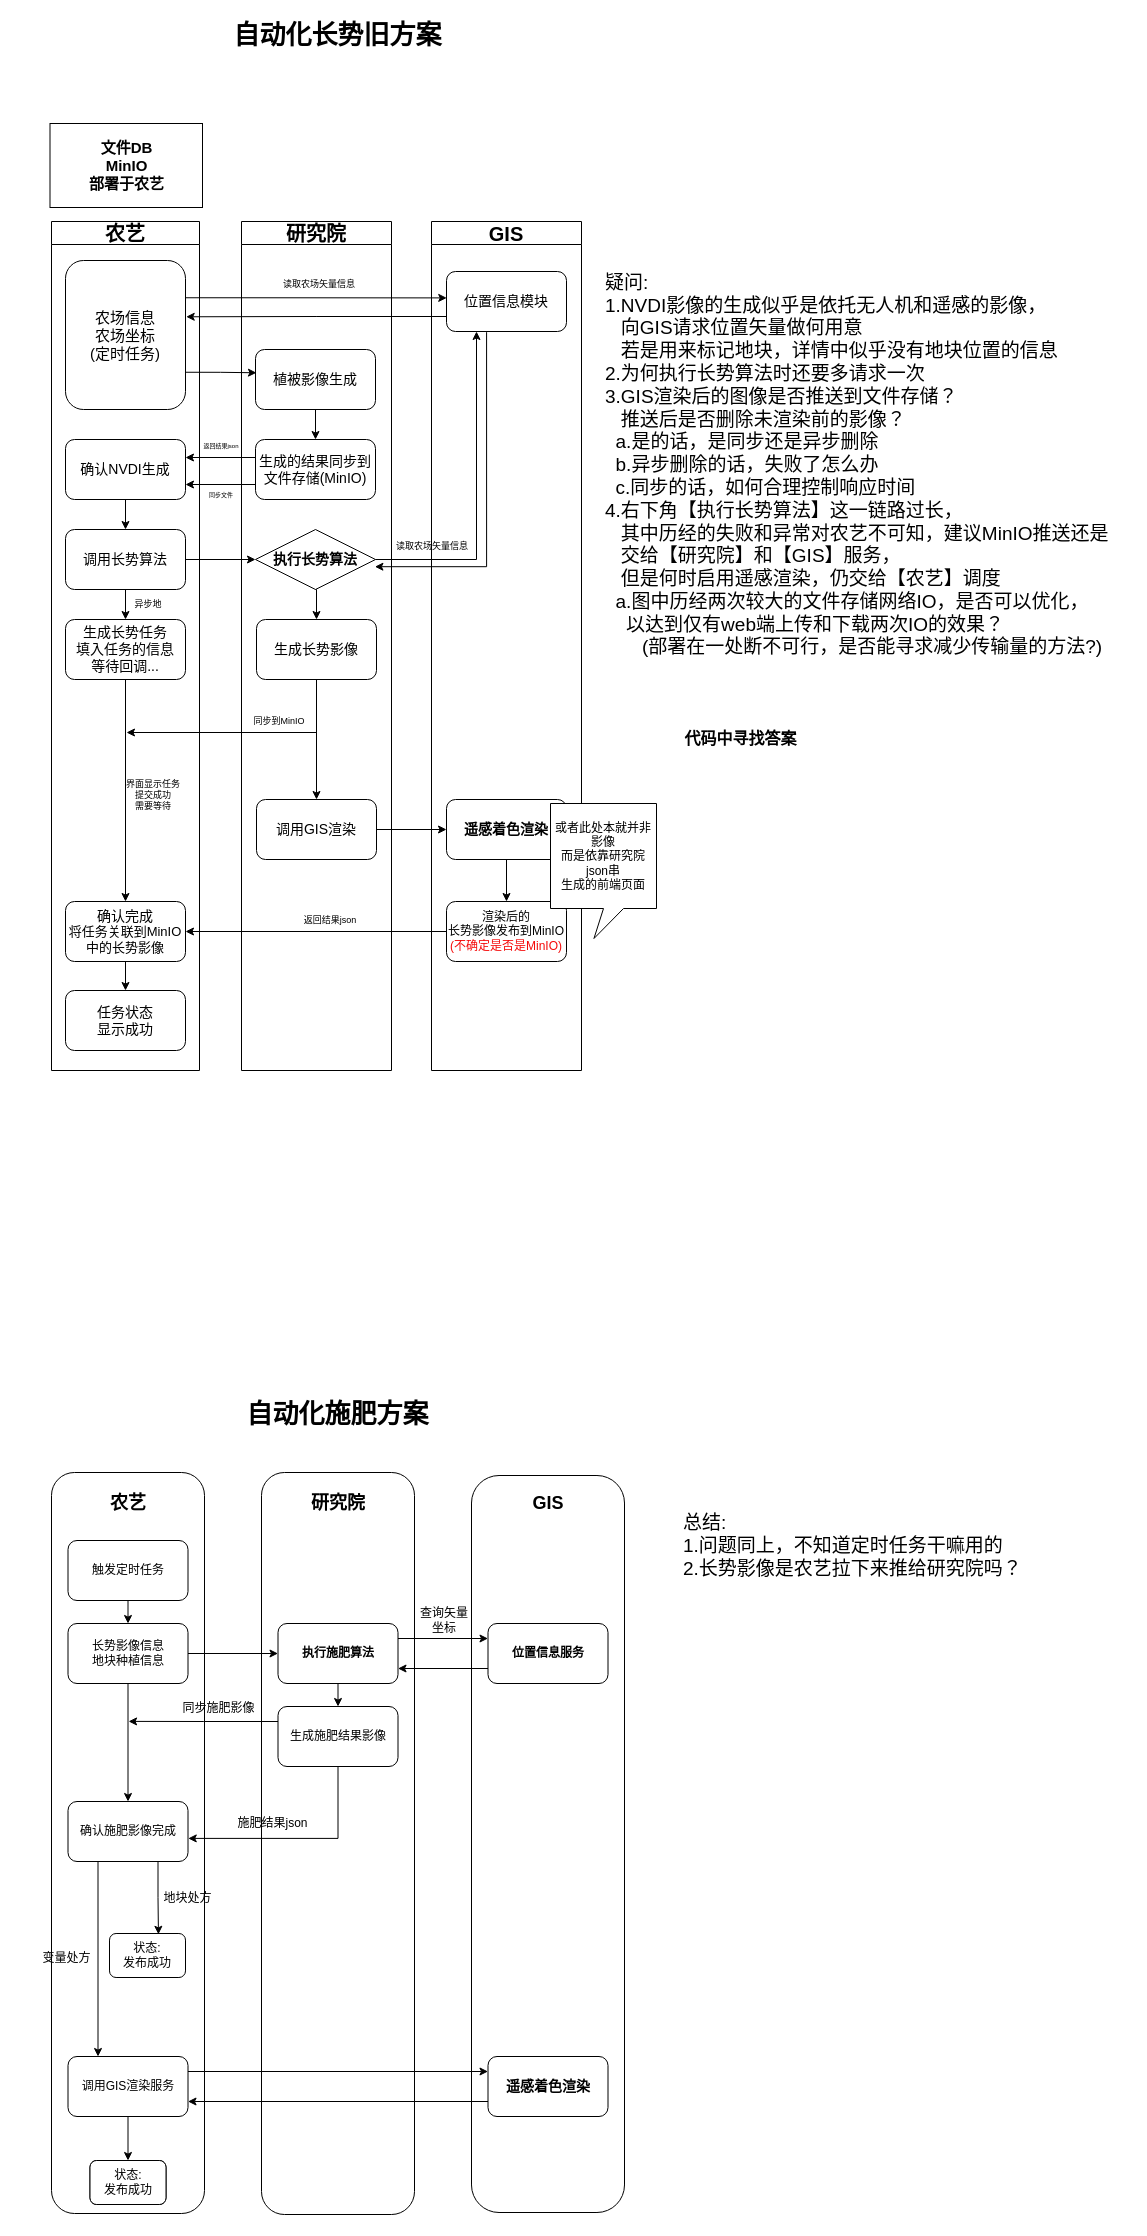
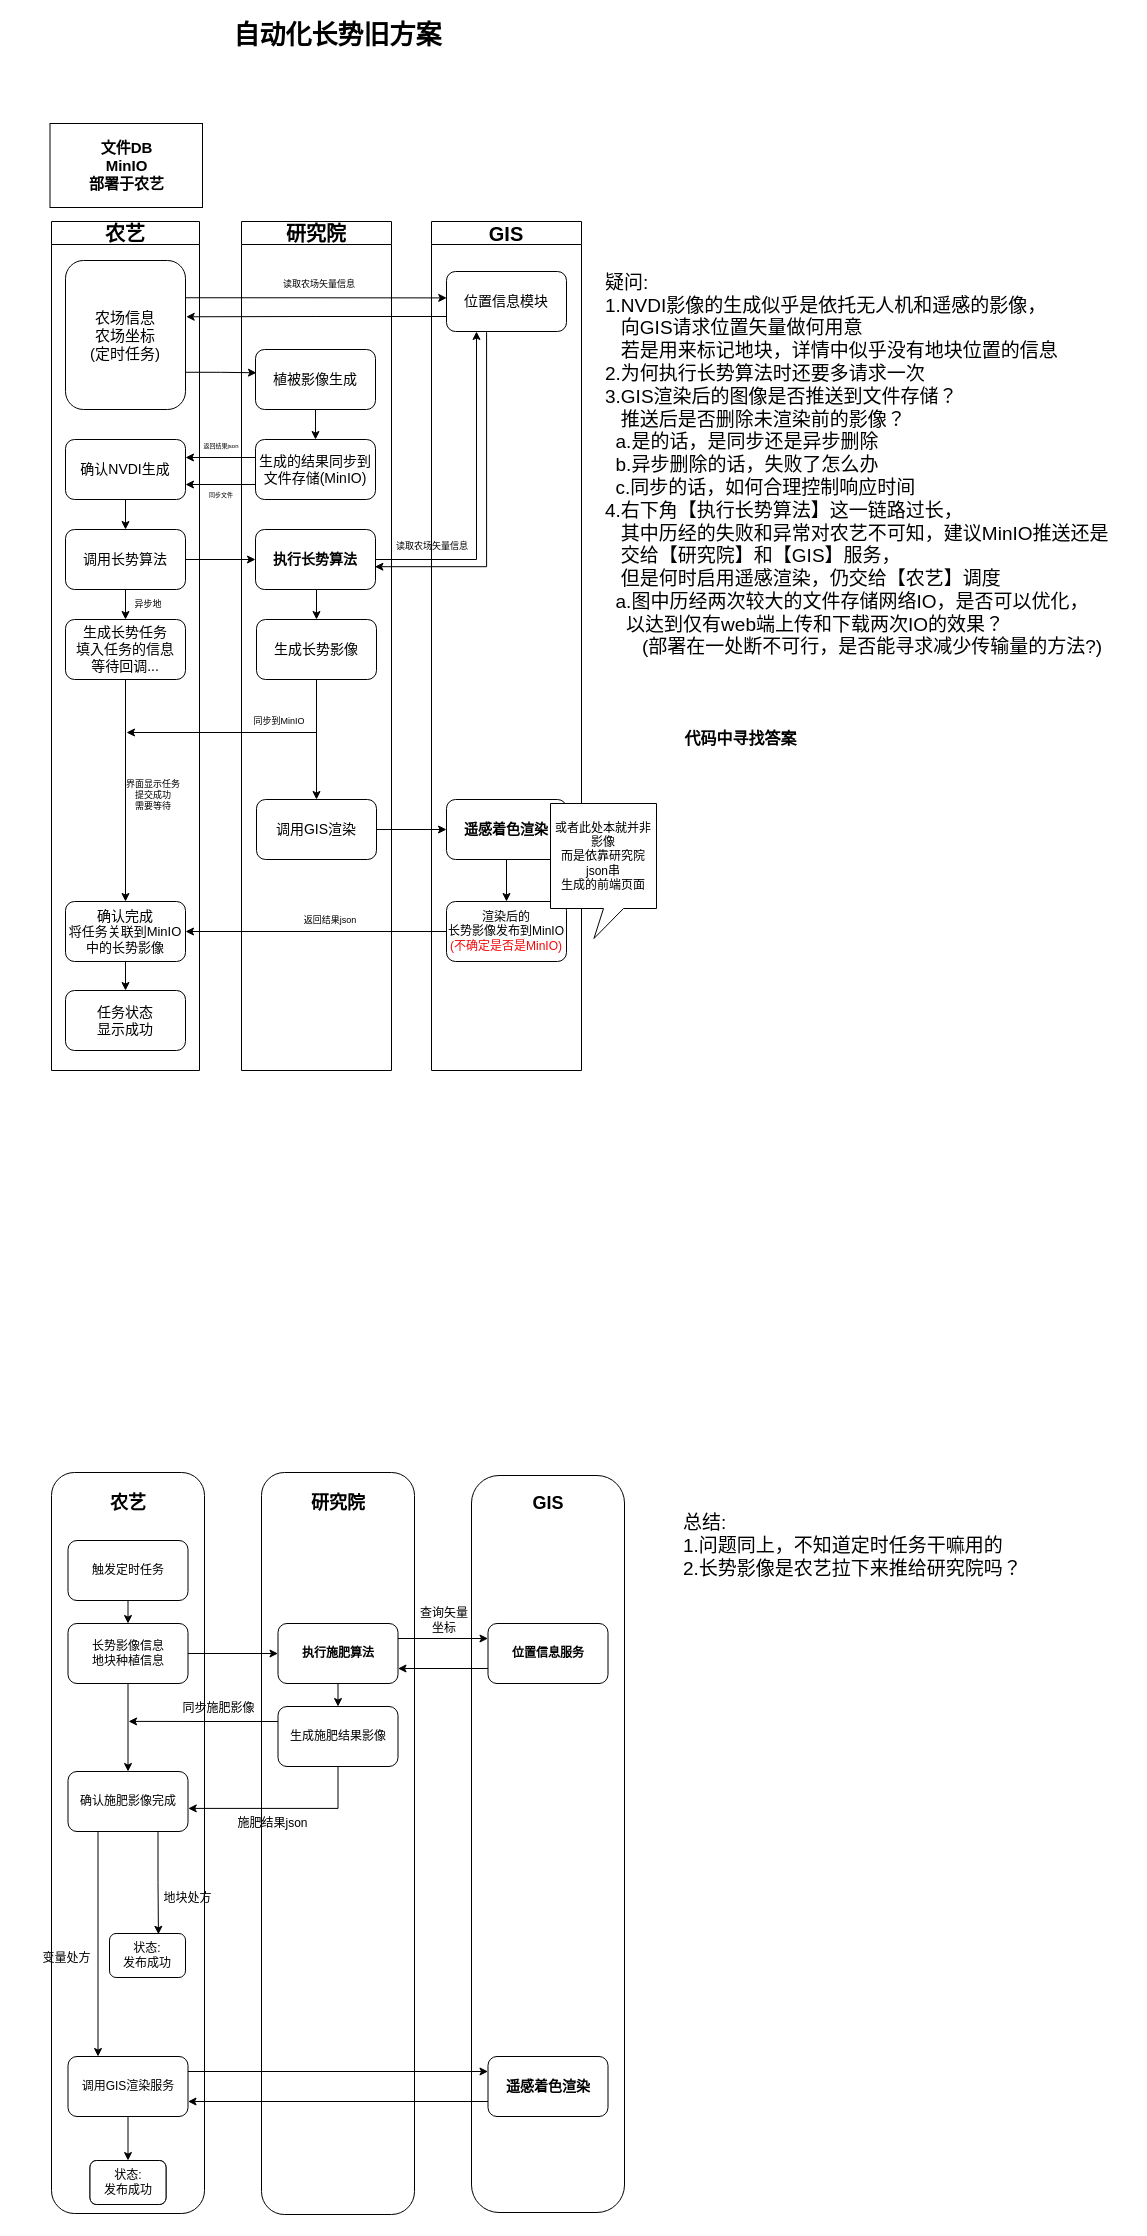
(316, 560) -> (316, 560)
(338, 1415) -> none
(128, 1832) -> (128, 1802)
